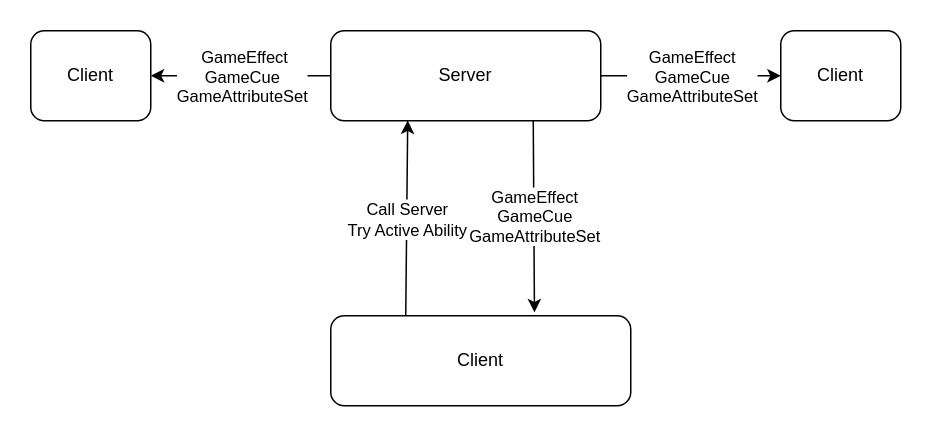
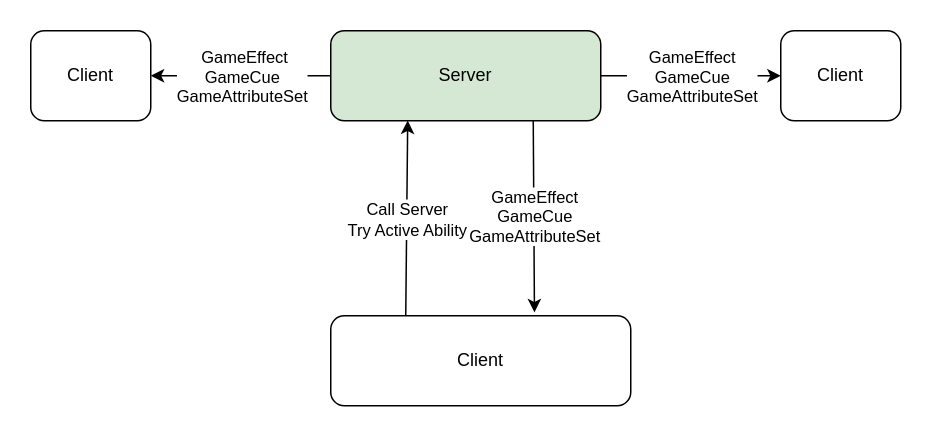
(466, 76) -> (466, 76)
